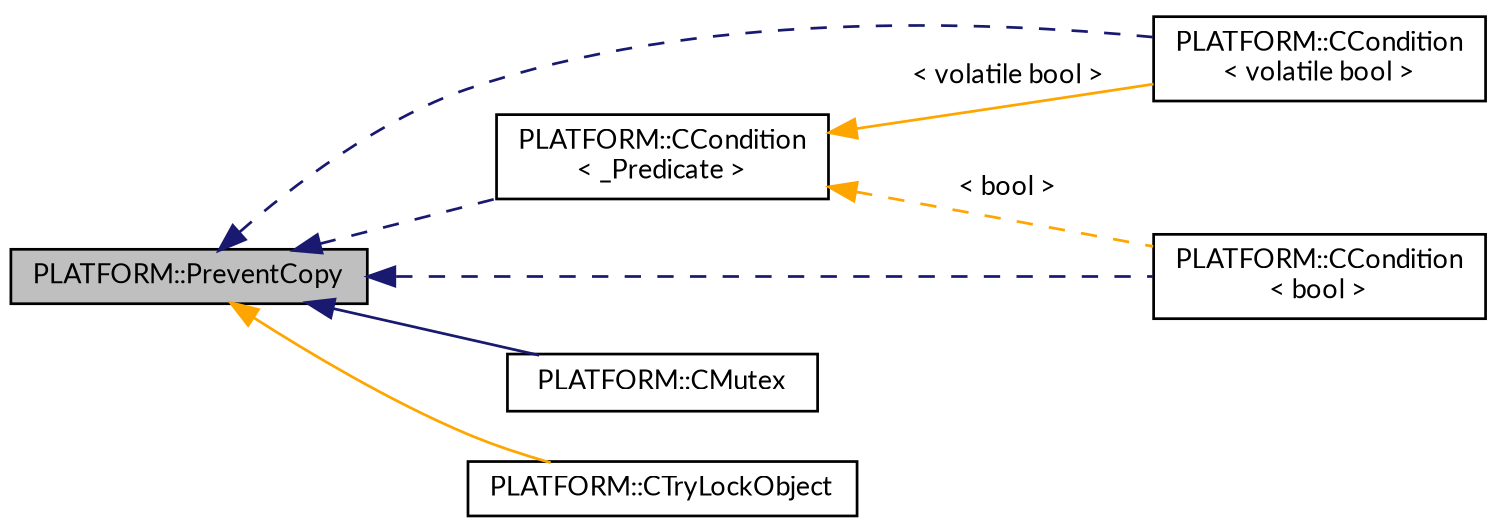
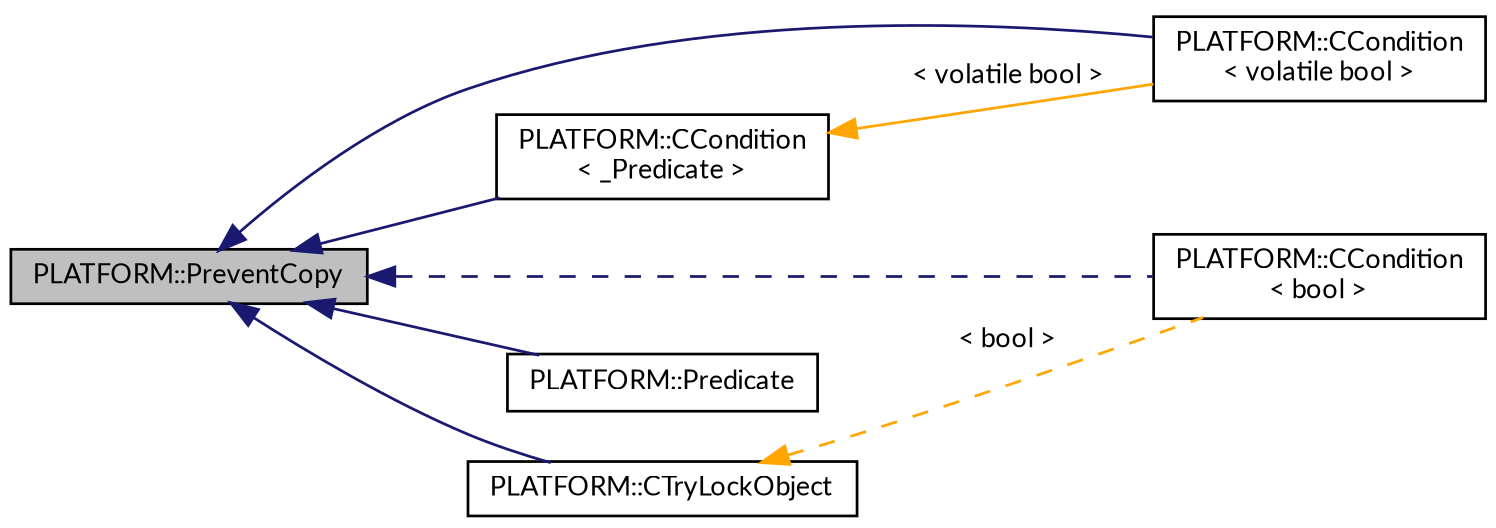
(673, 42) -> (673, 42)
(1005, 219) -> (996, 389)
(410, 221) -> (410, 221)
(663, 383) -> (663, 383)
(397, 401) -> (397, 401)
